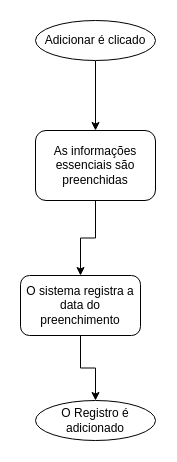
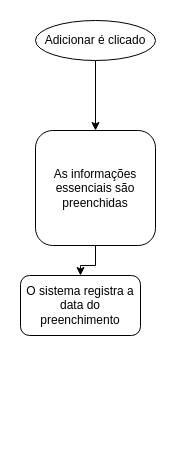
(96, 166) -> (96, 188)
(85, 368) -> none
(96, 421) -> none
